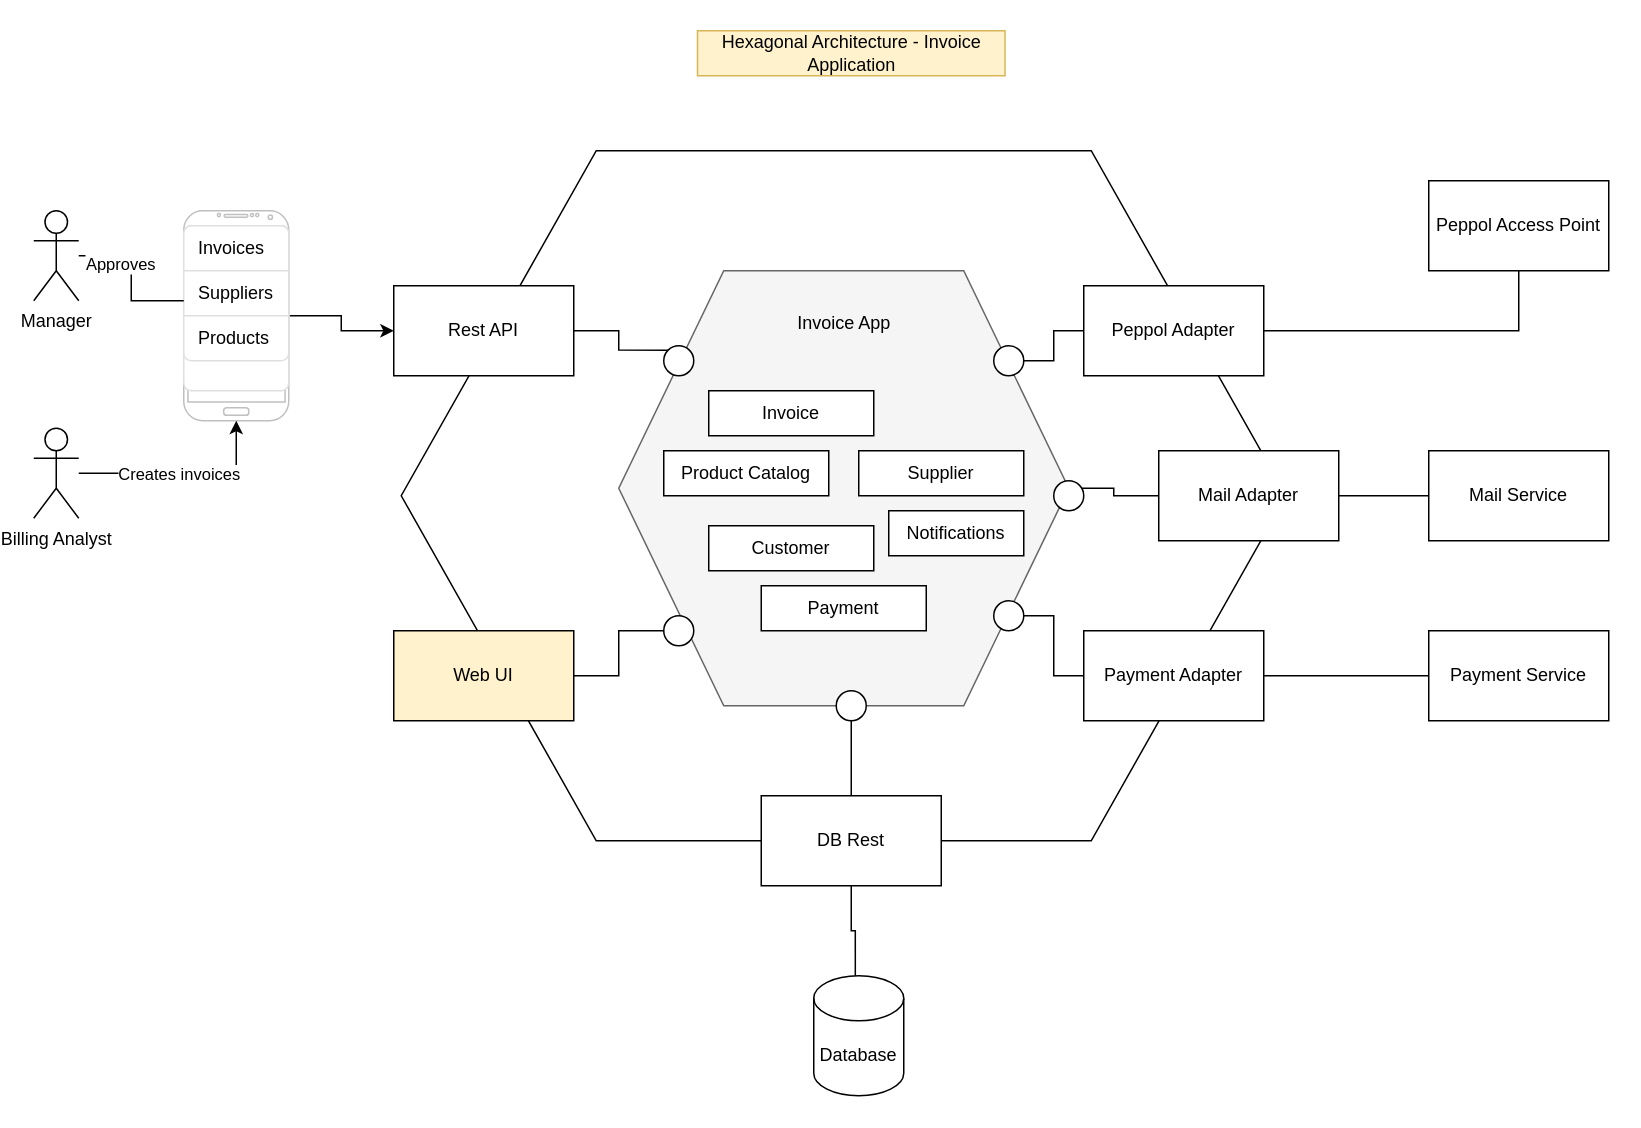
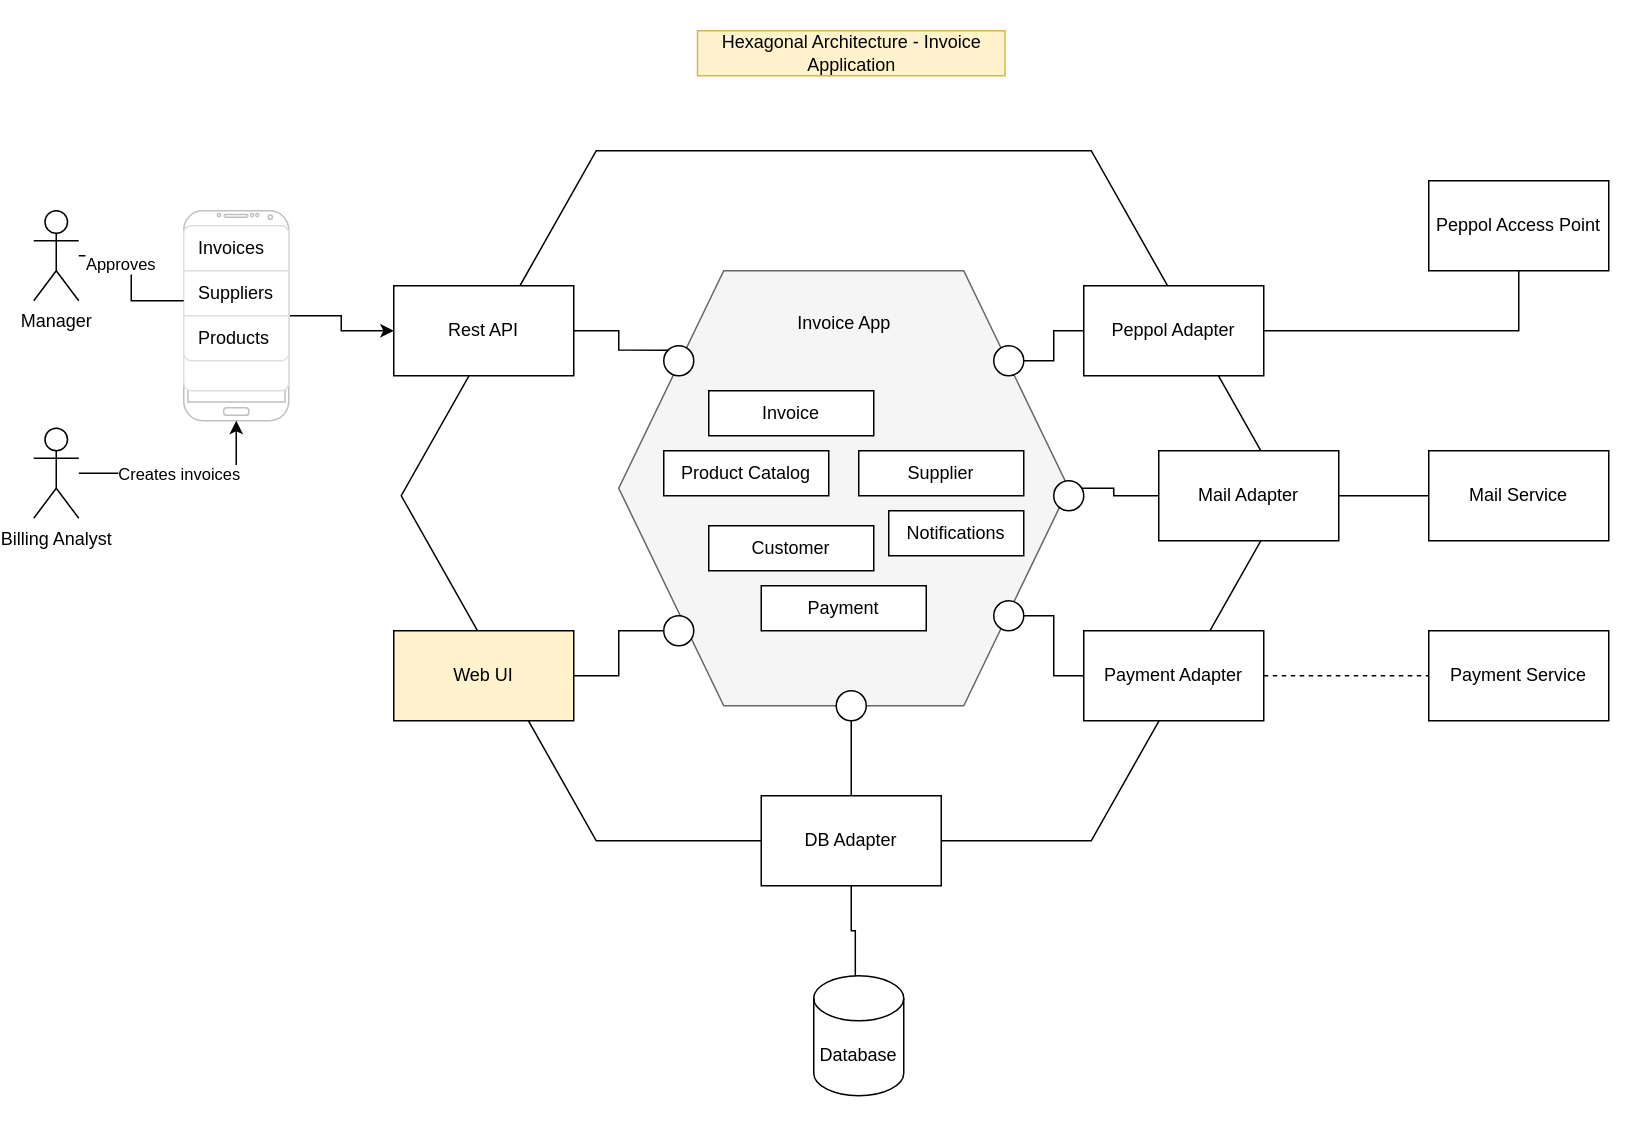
(1346, 676) -> (1346, 676)
(851, 841) -> (851, 841)
